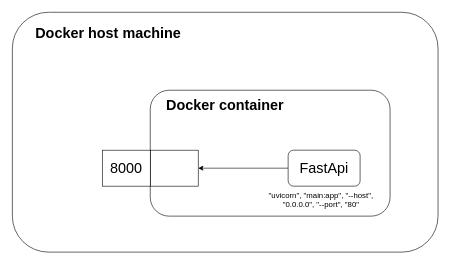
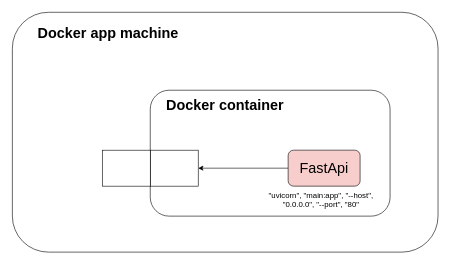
(108, 33) -> (108, 33)
(126, 168) -> none
(324, 168) -> (324, 168)
